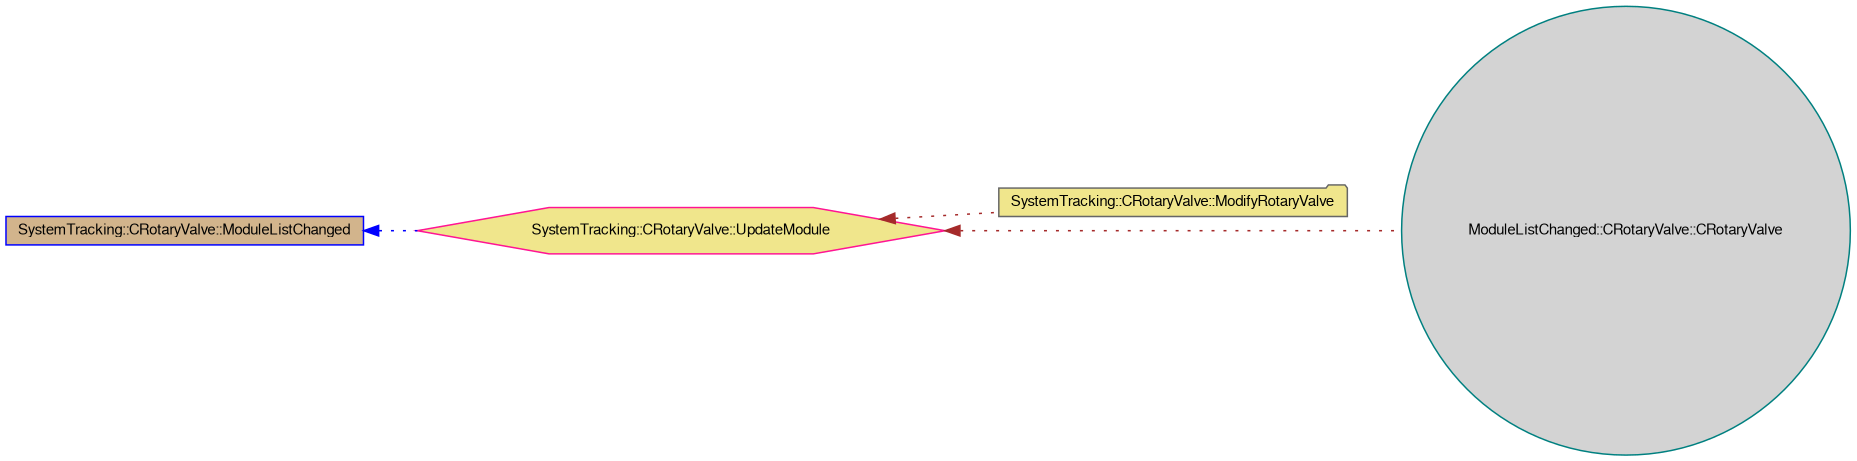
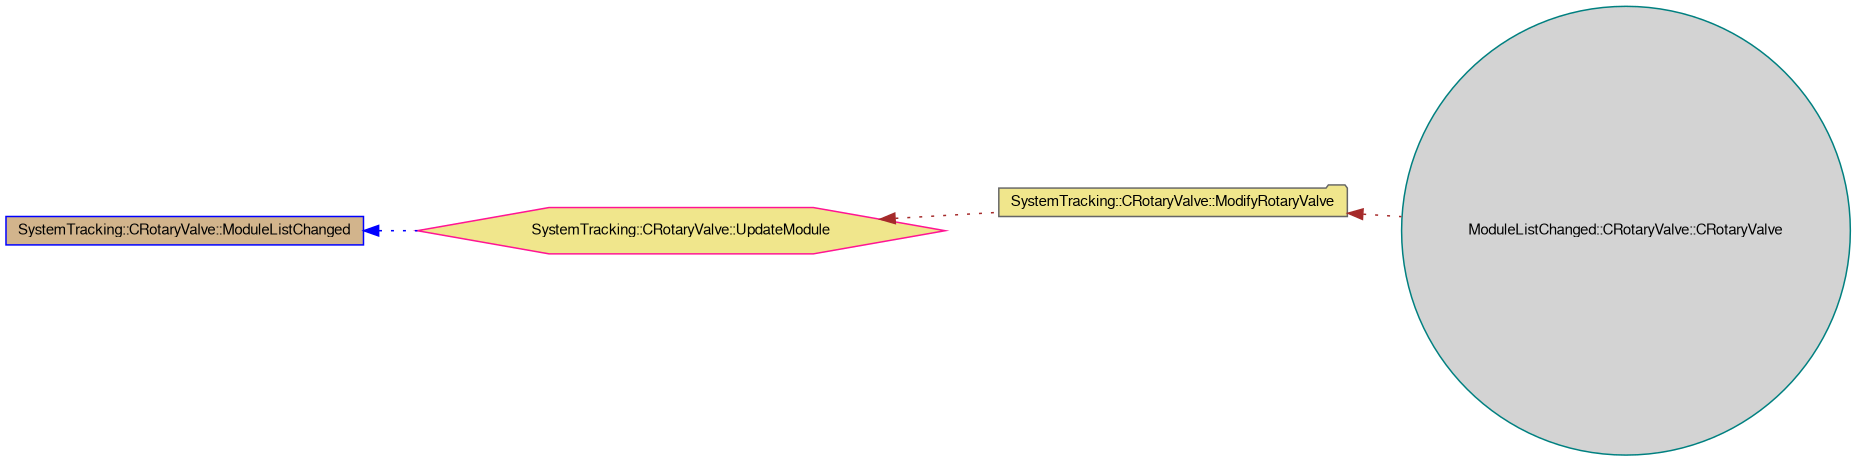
(1181, 231) -> (1382, 215)
